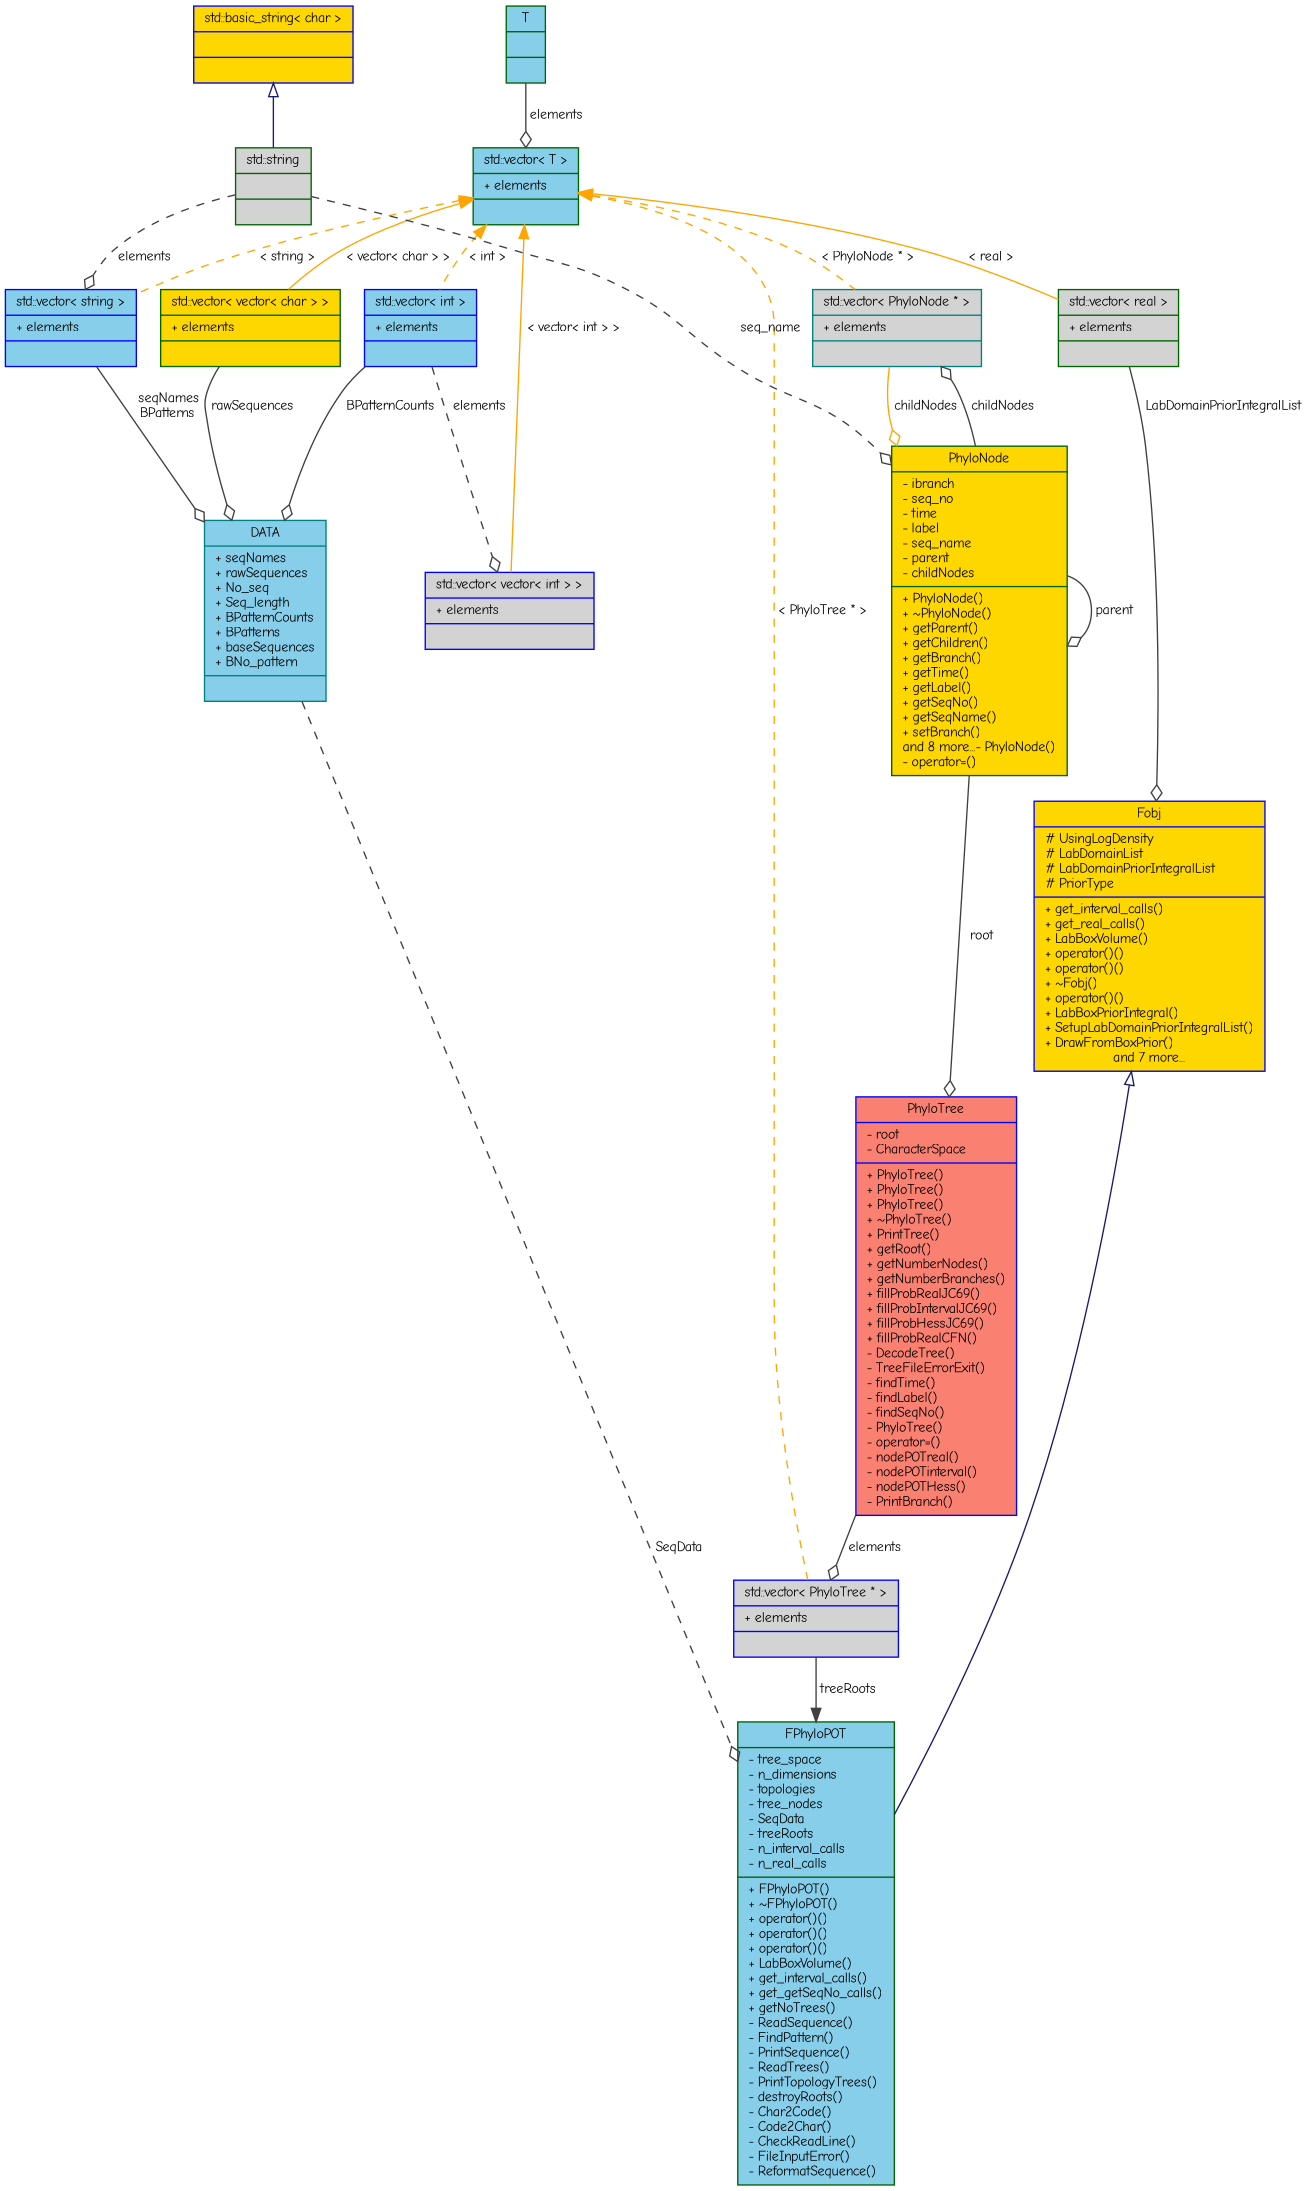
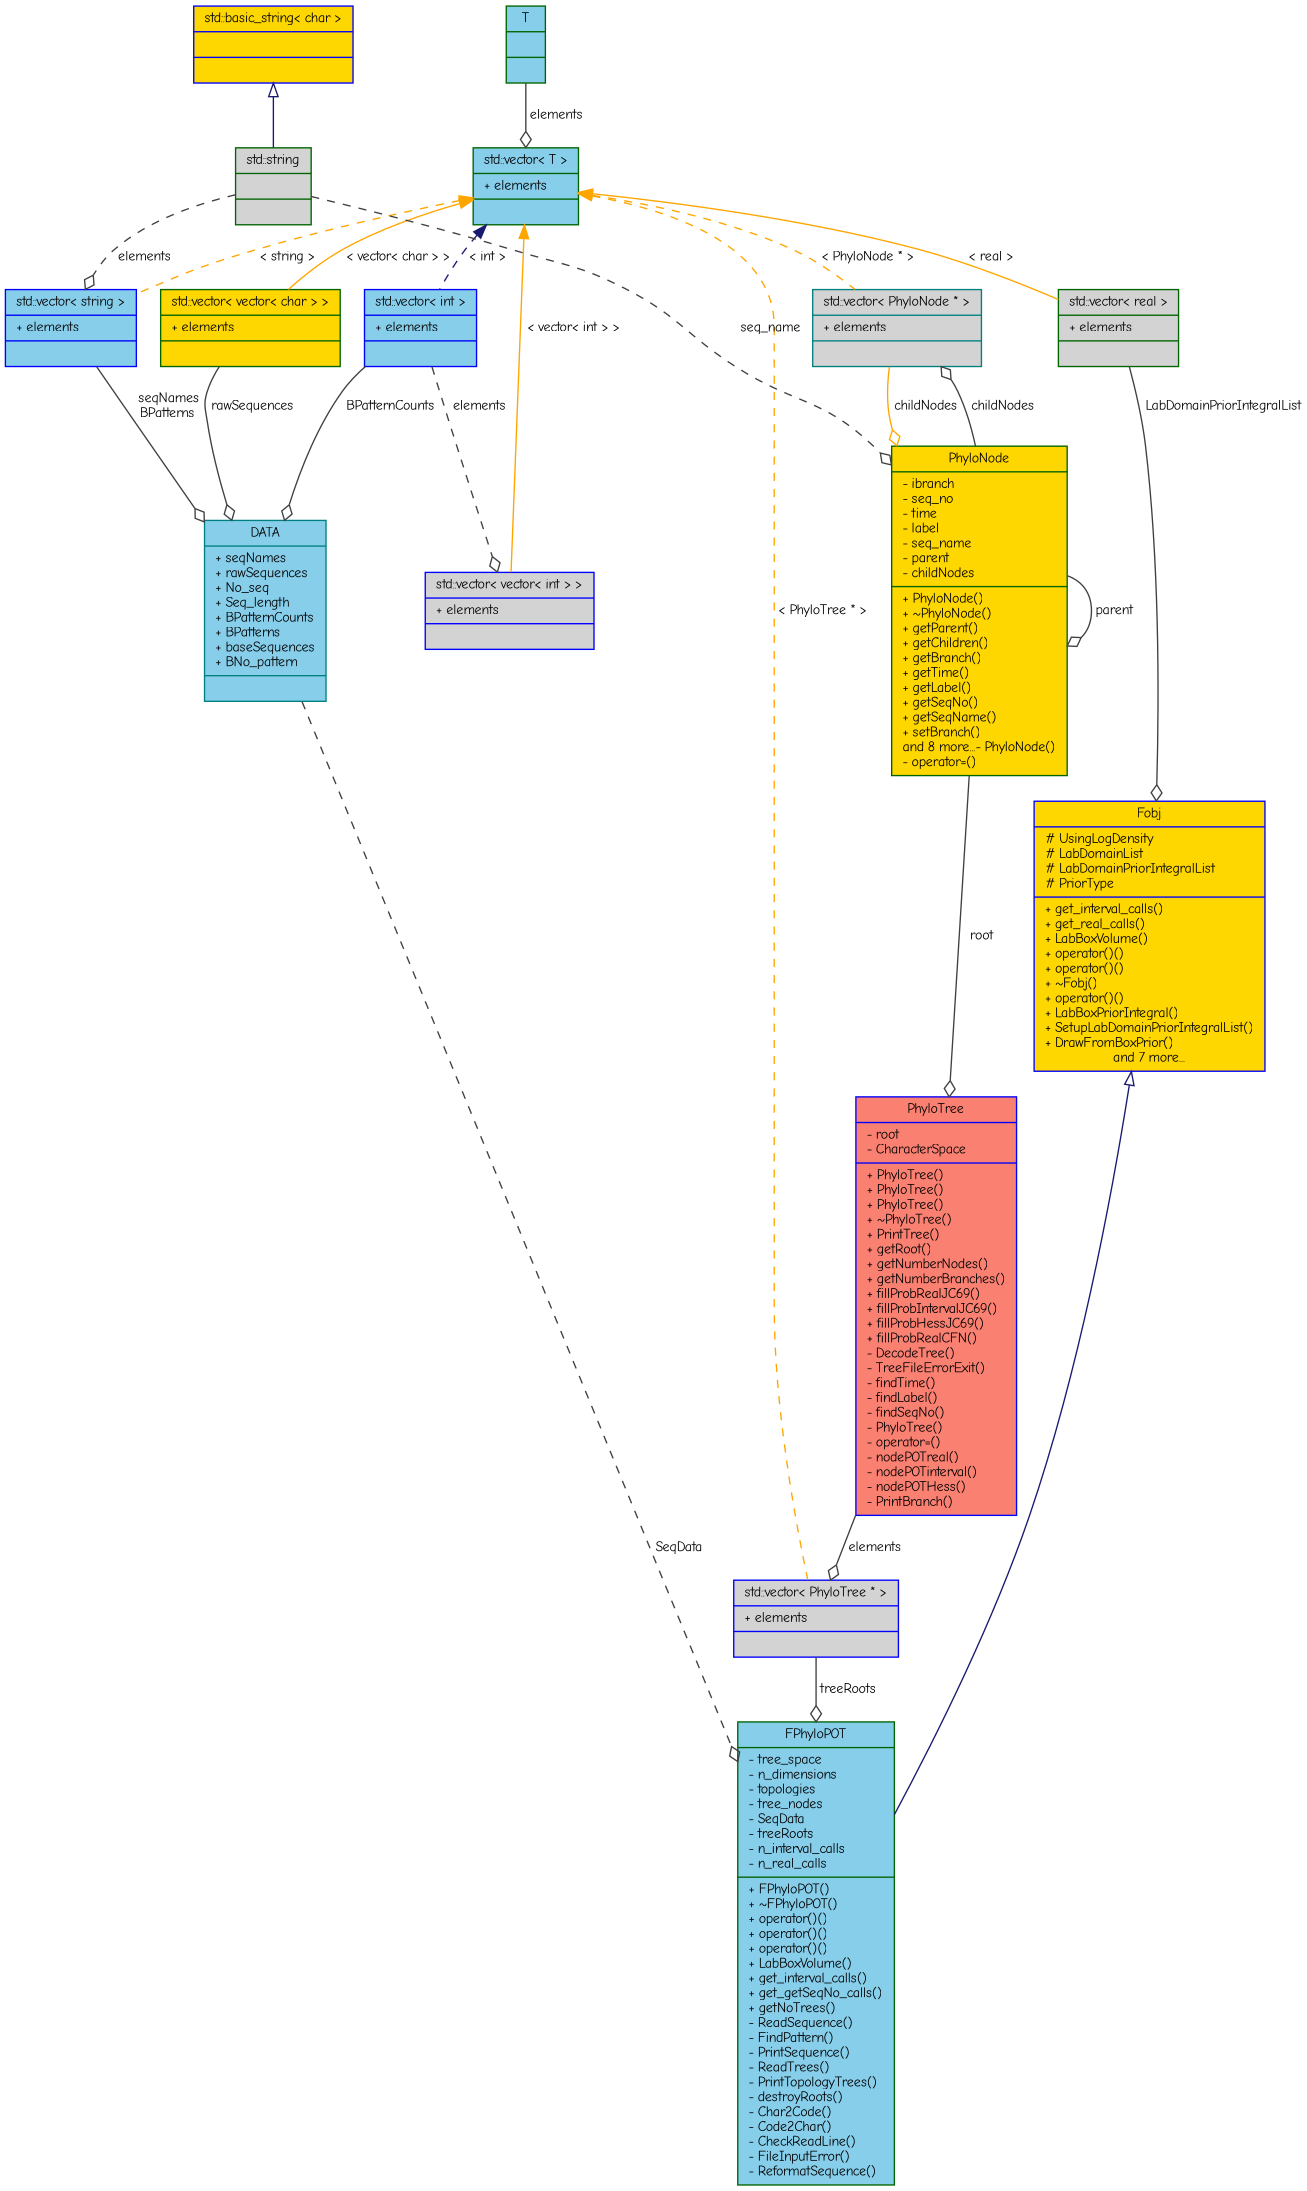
(457, 261) -> (457, 261)
(816, 1683) -> (816, 1681)
